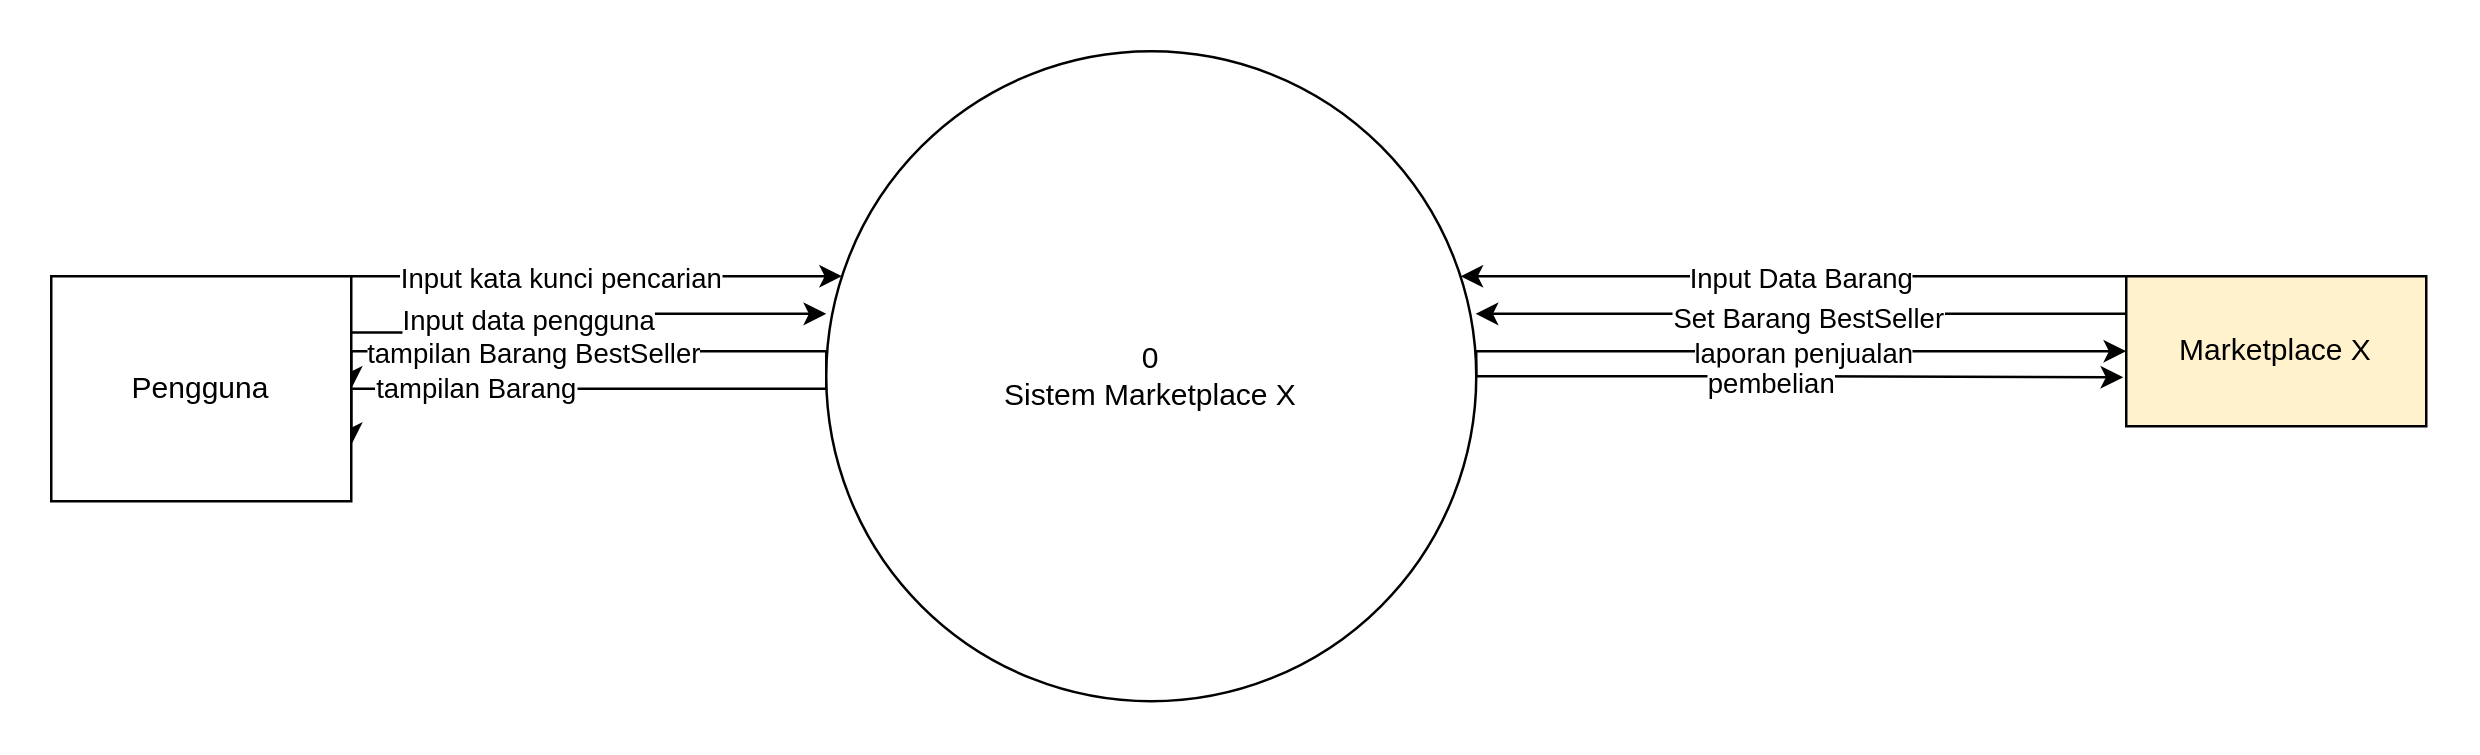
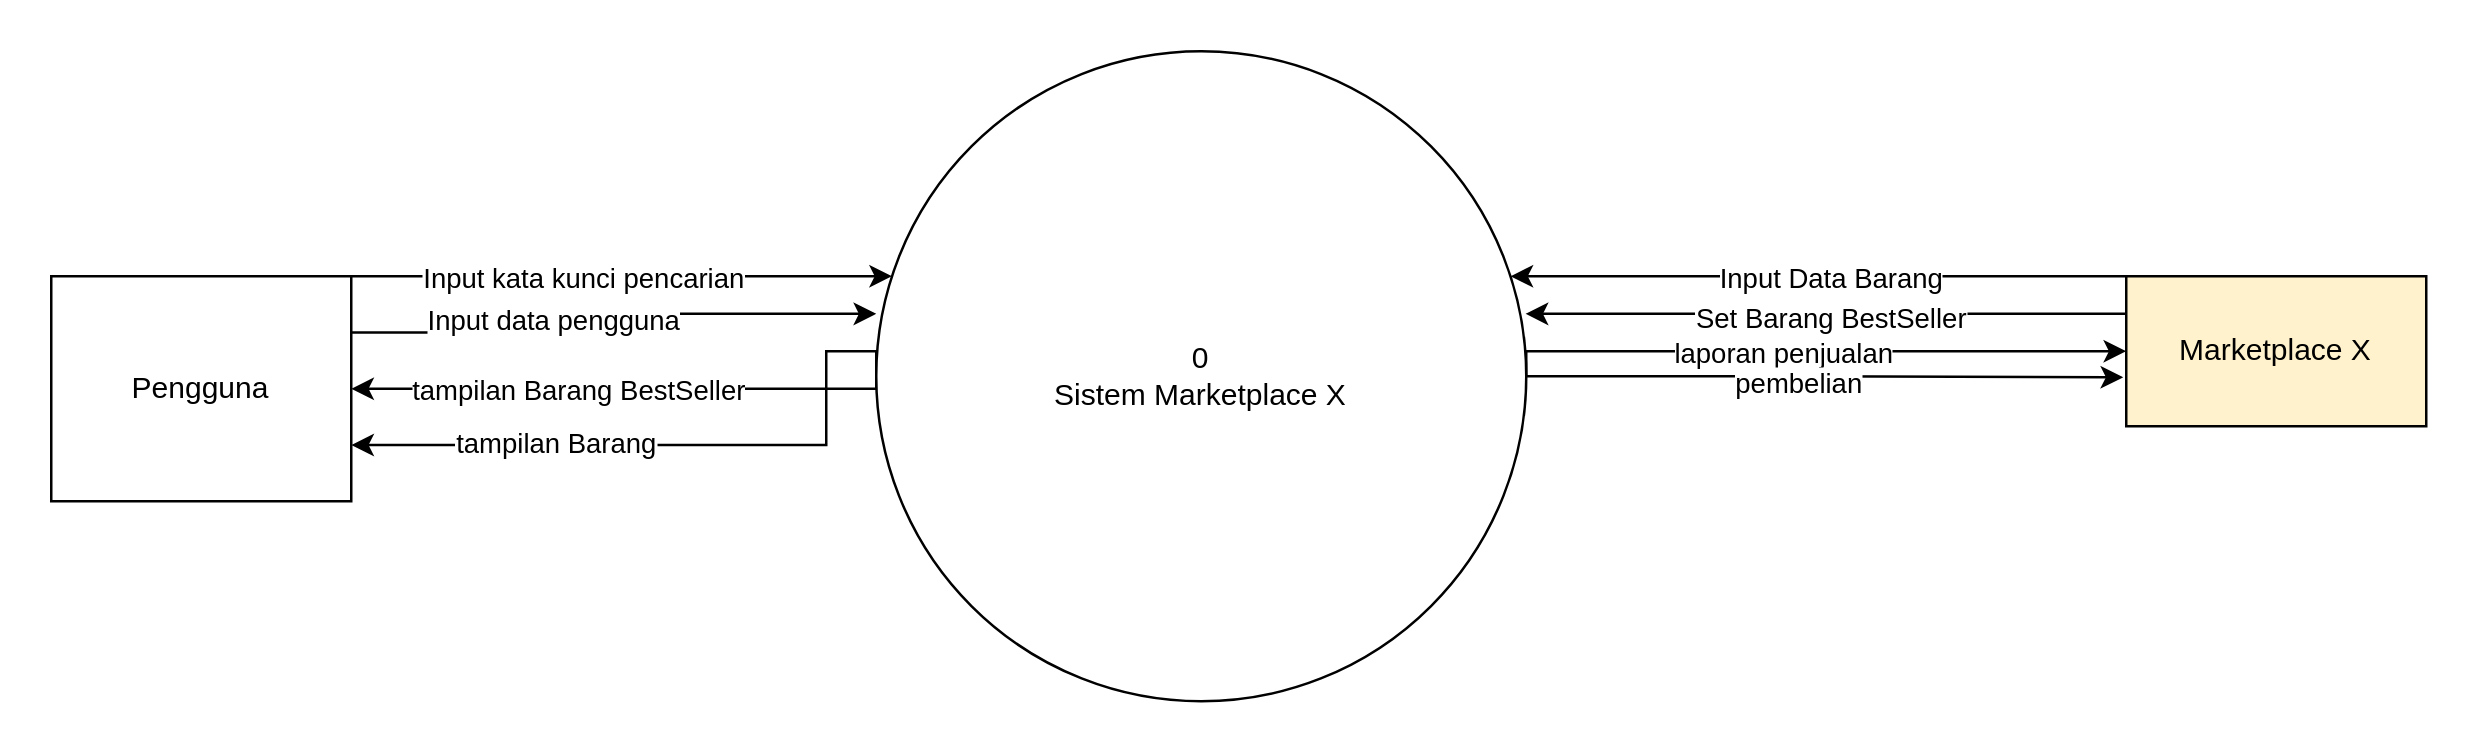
(1151, 376) -> (1201, 376)
